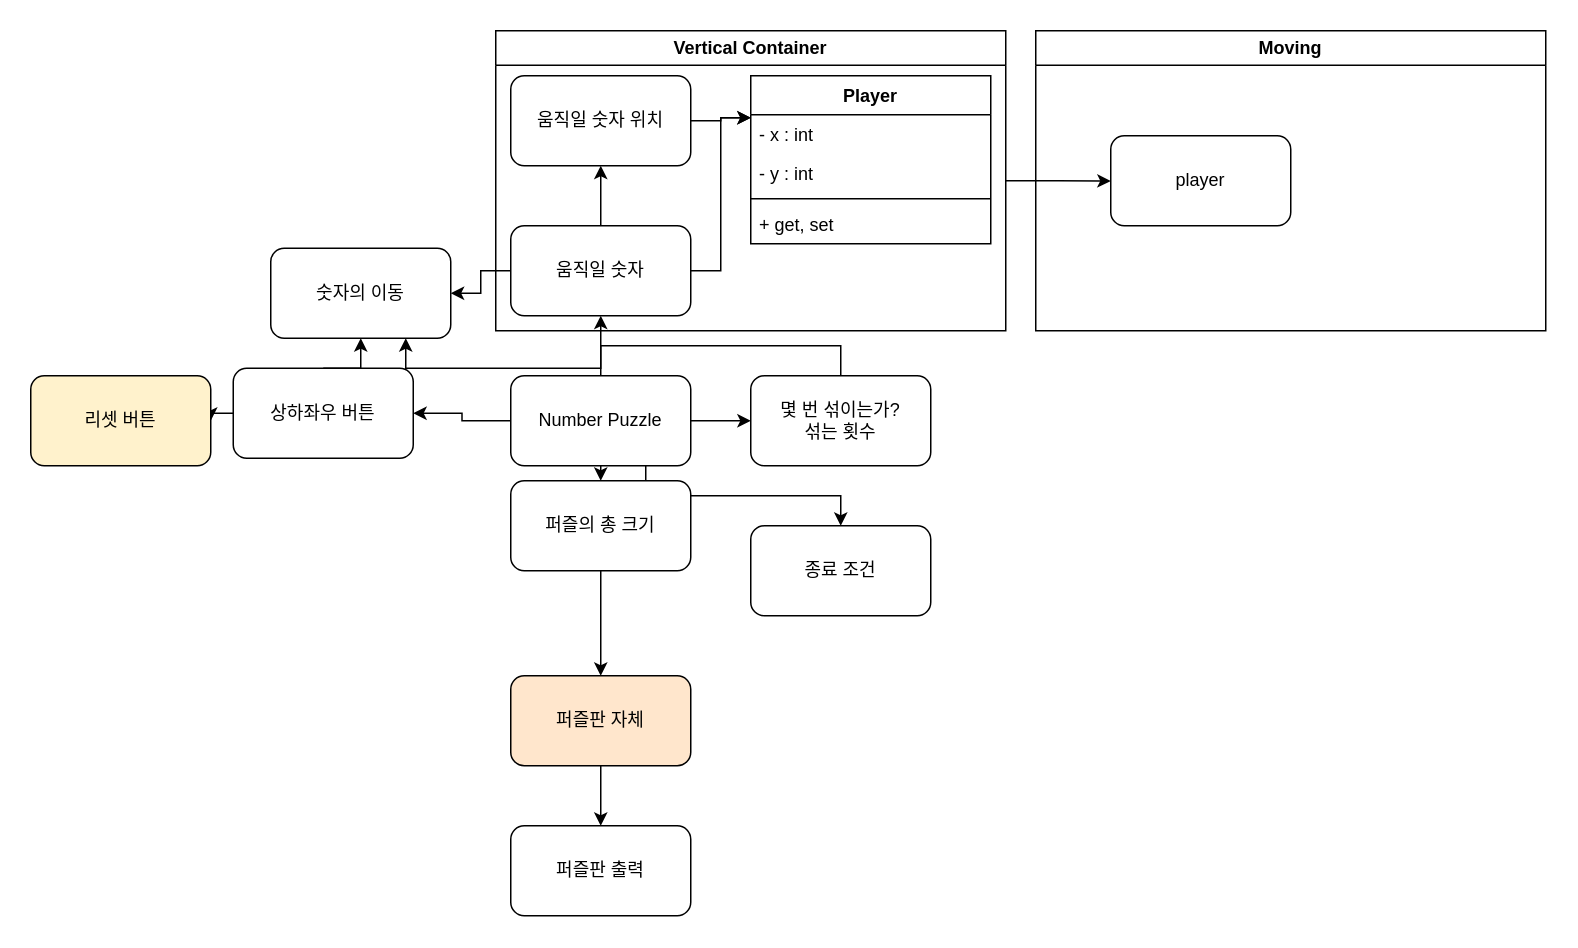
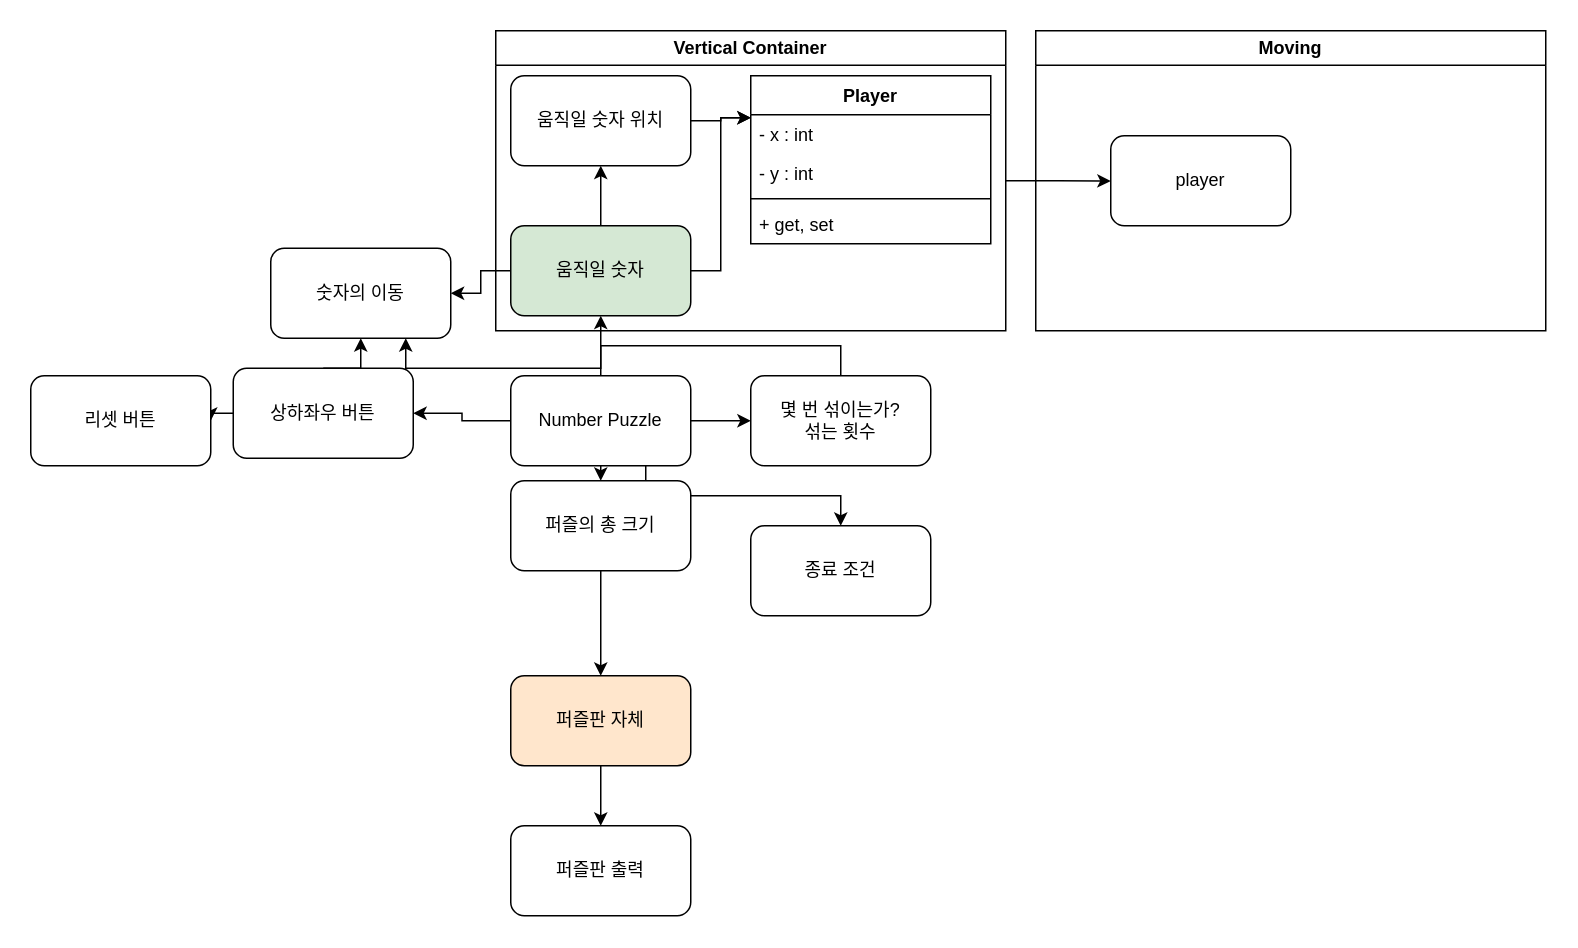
(601, 271) -> (601, 271)
(121, 421) -> (121, 421)
